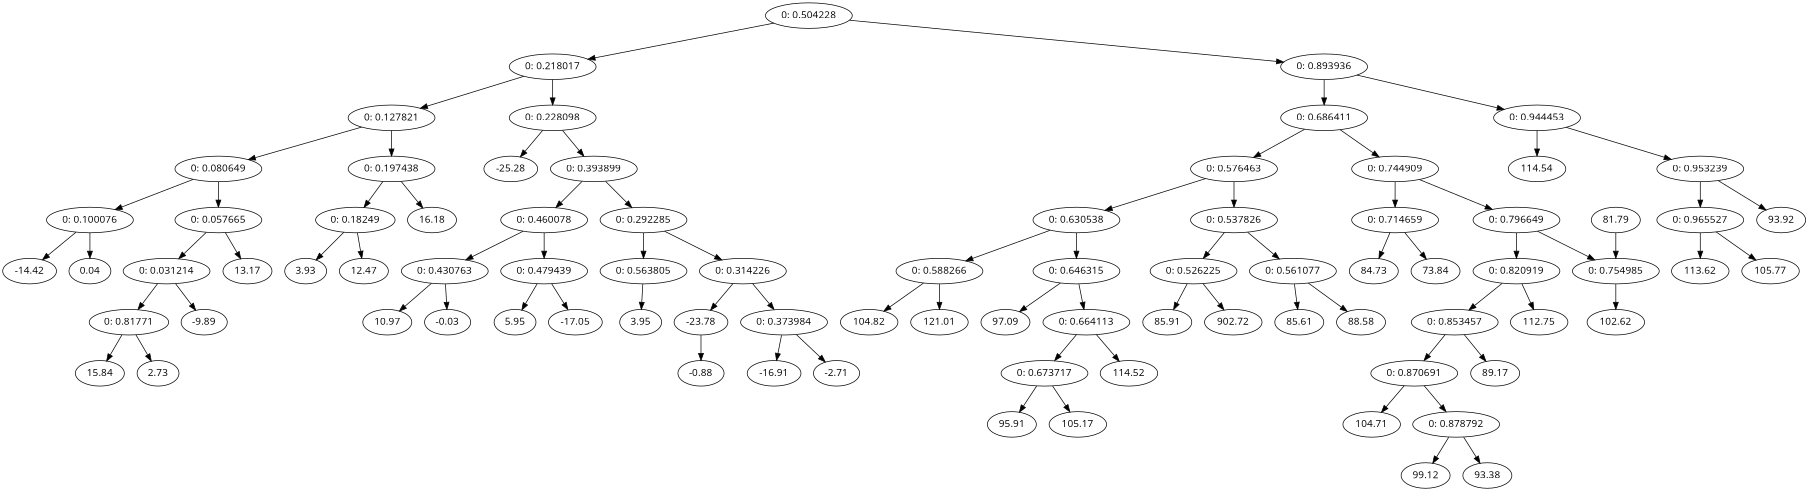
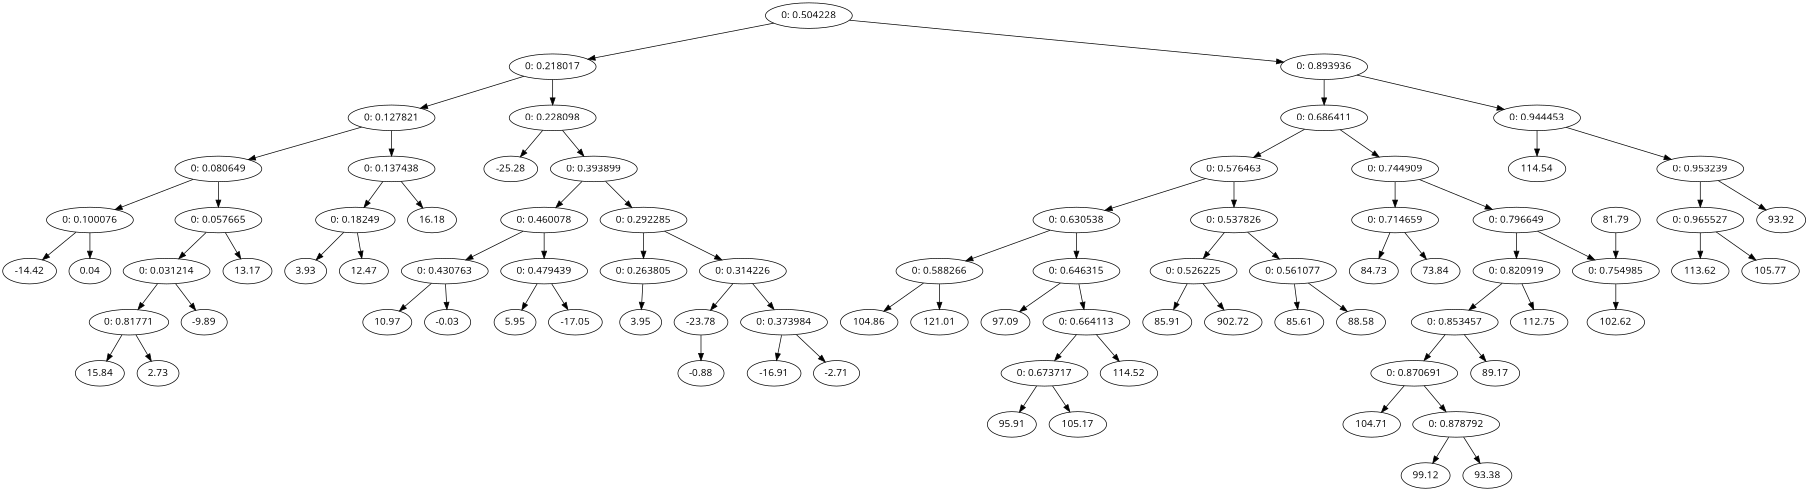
(392, 169) -> (392, 169)
(644, 271) -> (644, 271)
(869, 322) -> (869, 322)
